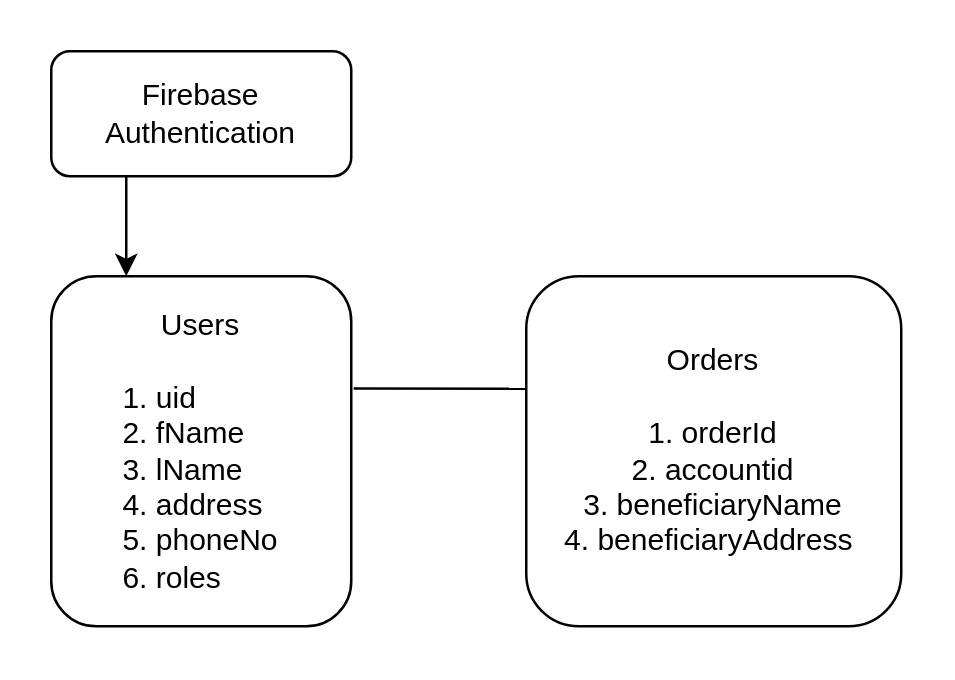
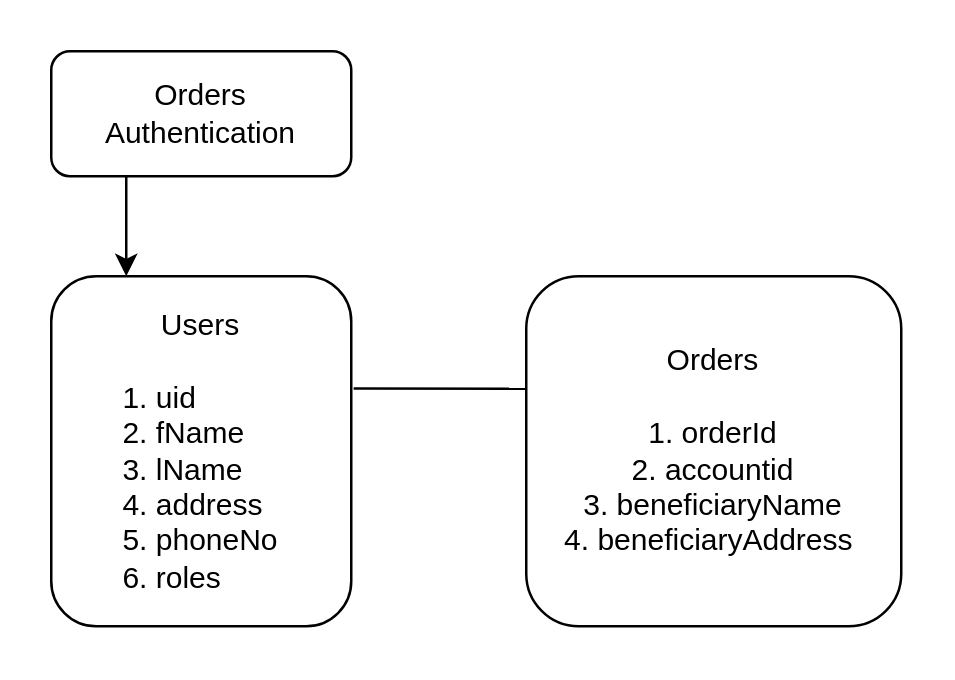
(201, 114) -> (201, 114)
